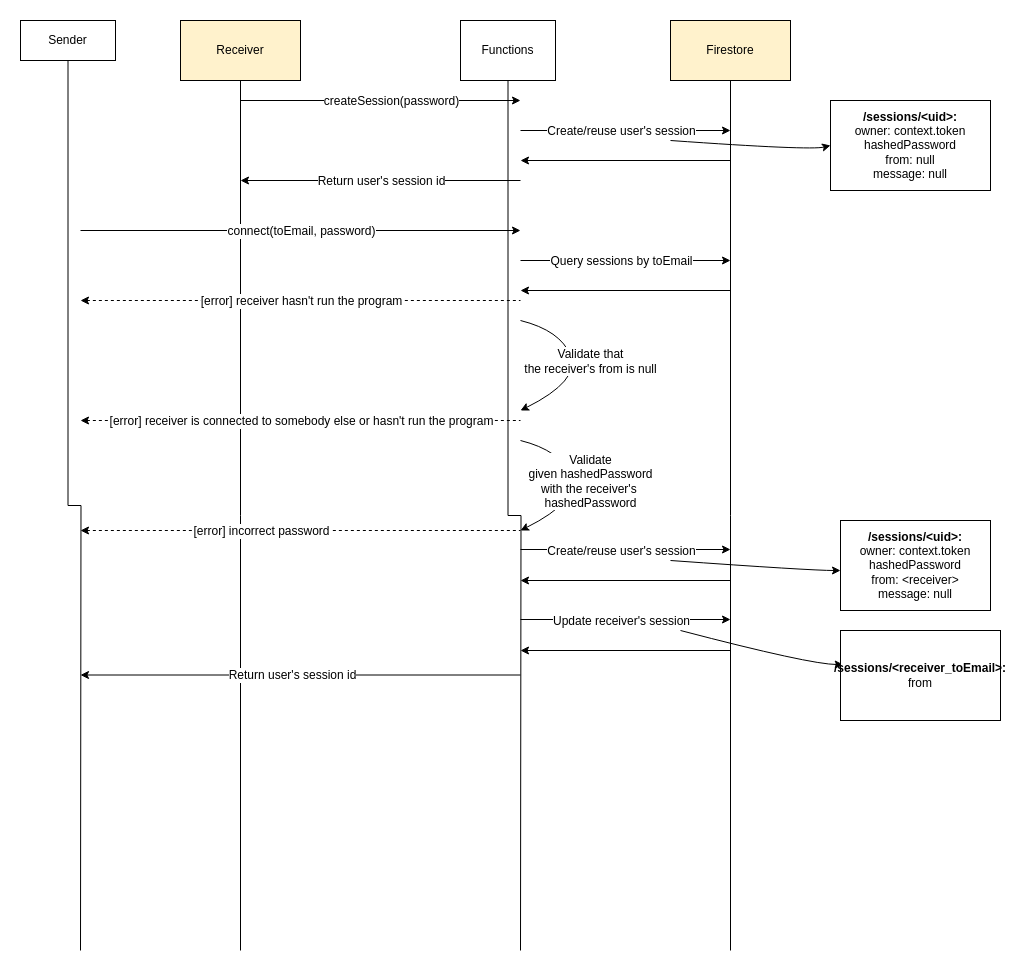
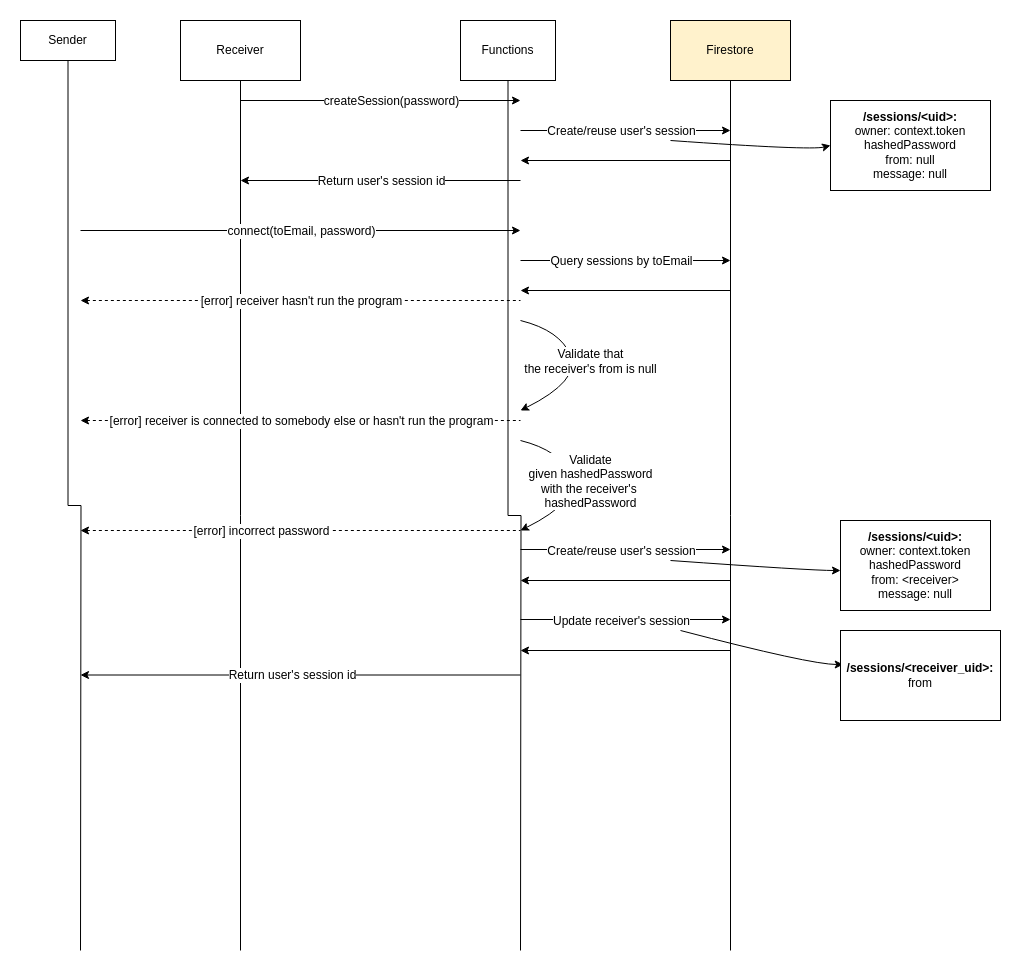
(241, 51) -> (241, 51)
(921, 676) -> (921, 676)
